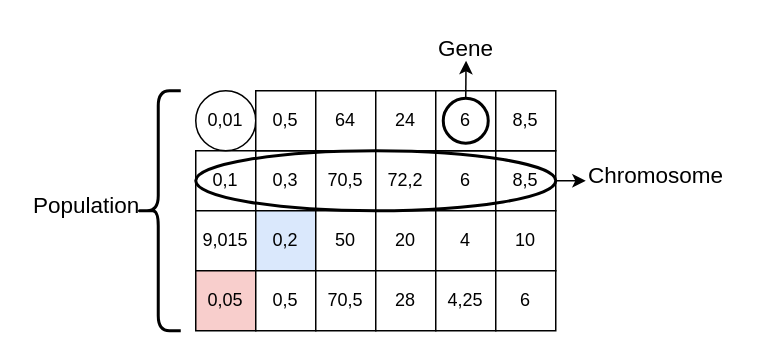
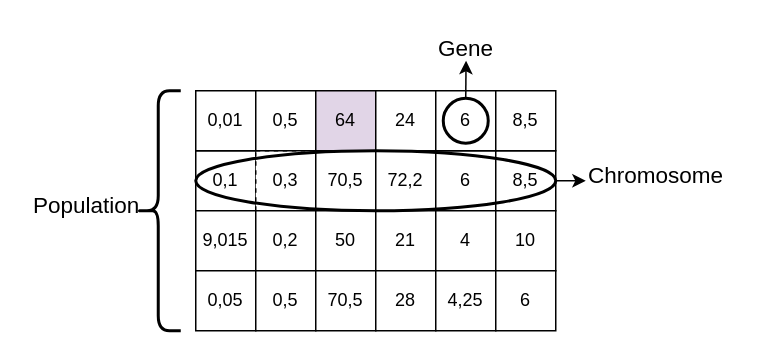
(226, 121) -> (226, 121)
(346, 121) -> (346, 121)
(286, 181) -> (286, 181)
(286, 241) -> (286, 241)
(406, 241) -> (406, 241)
(226, 301) -> (226, 301)
